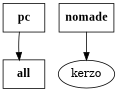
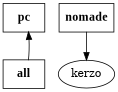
(19, 42) -> (29, 50)
